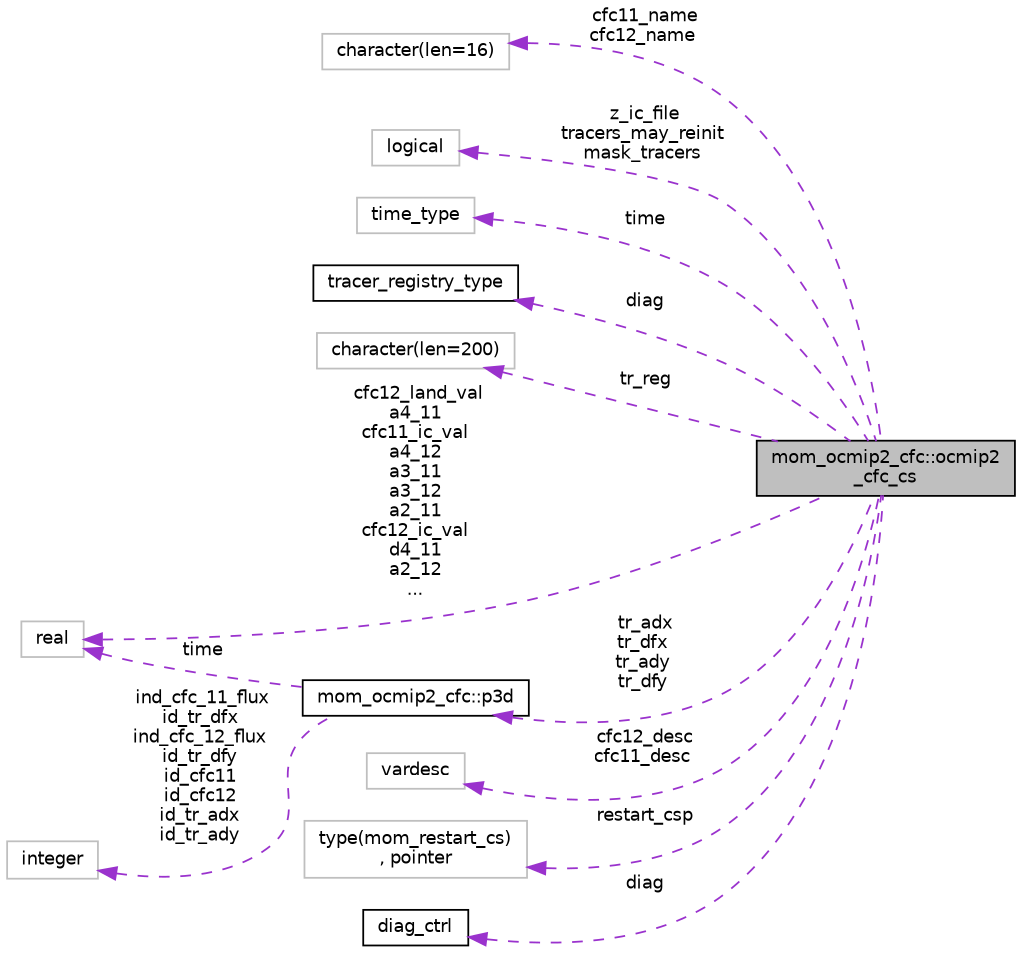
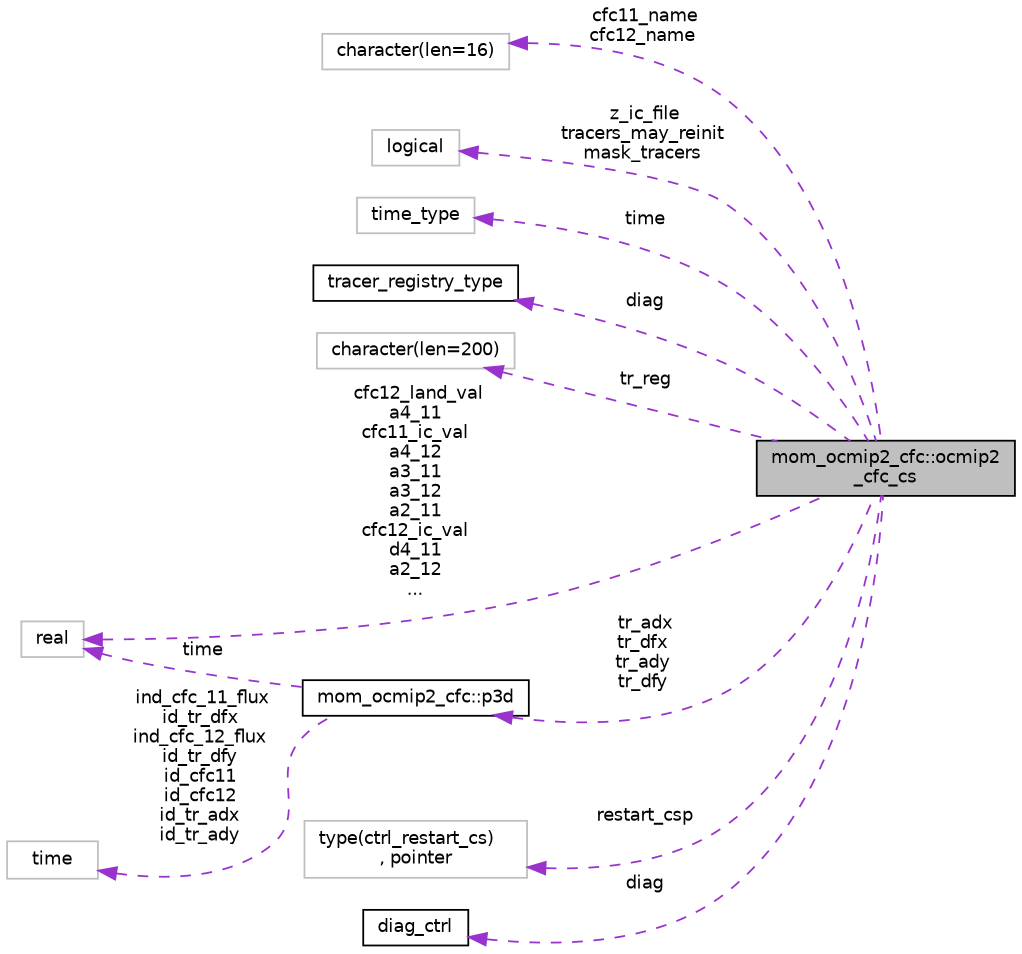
(416, 771) -> none
(416, 849) -> (416, 849)
(53, 860) -> (53, 860)
